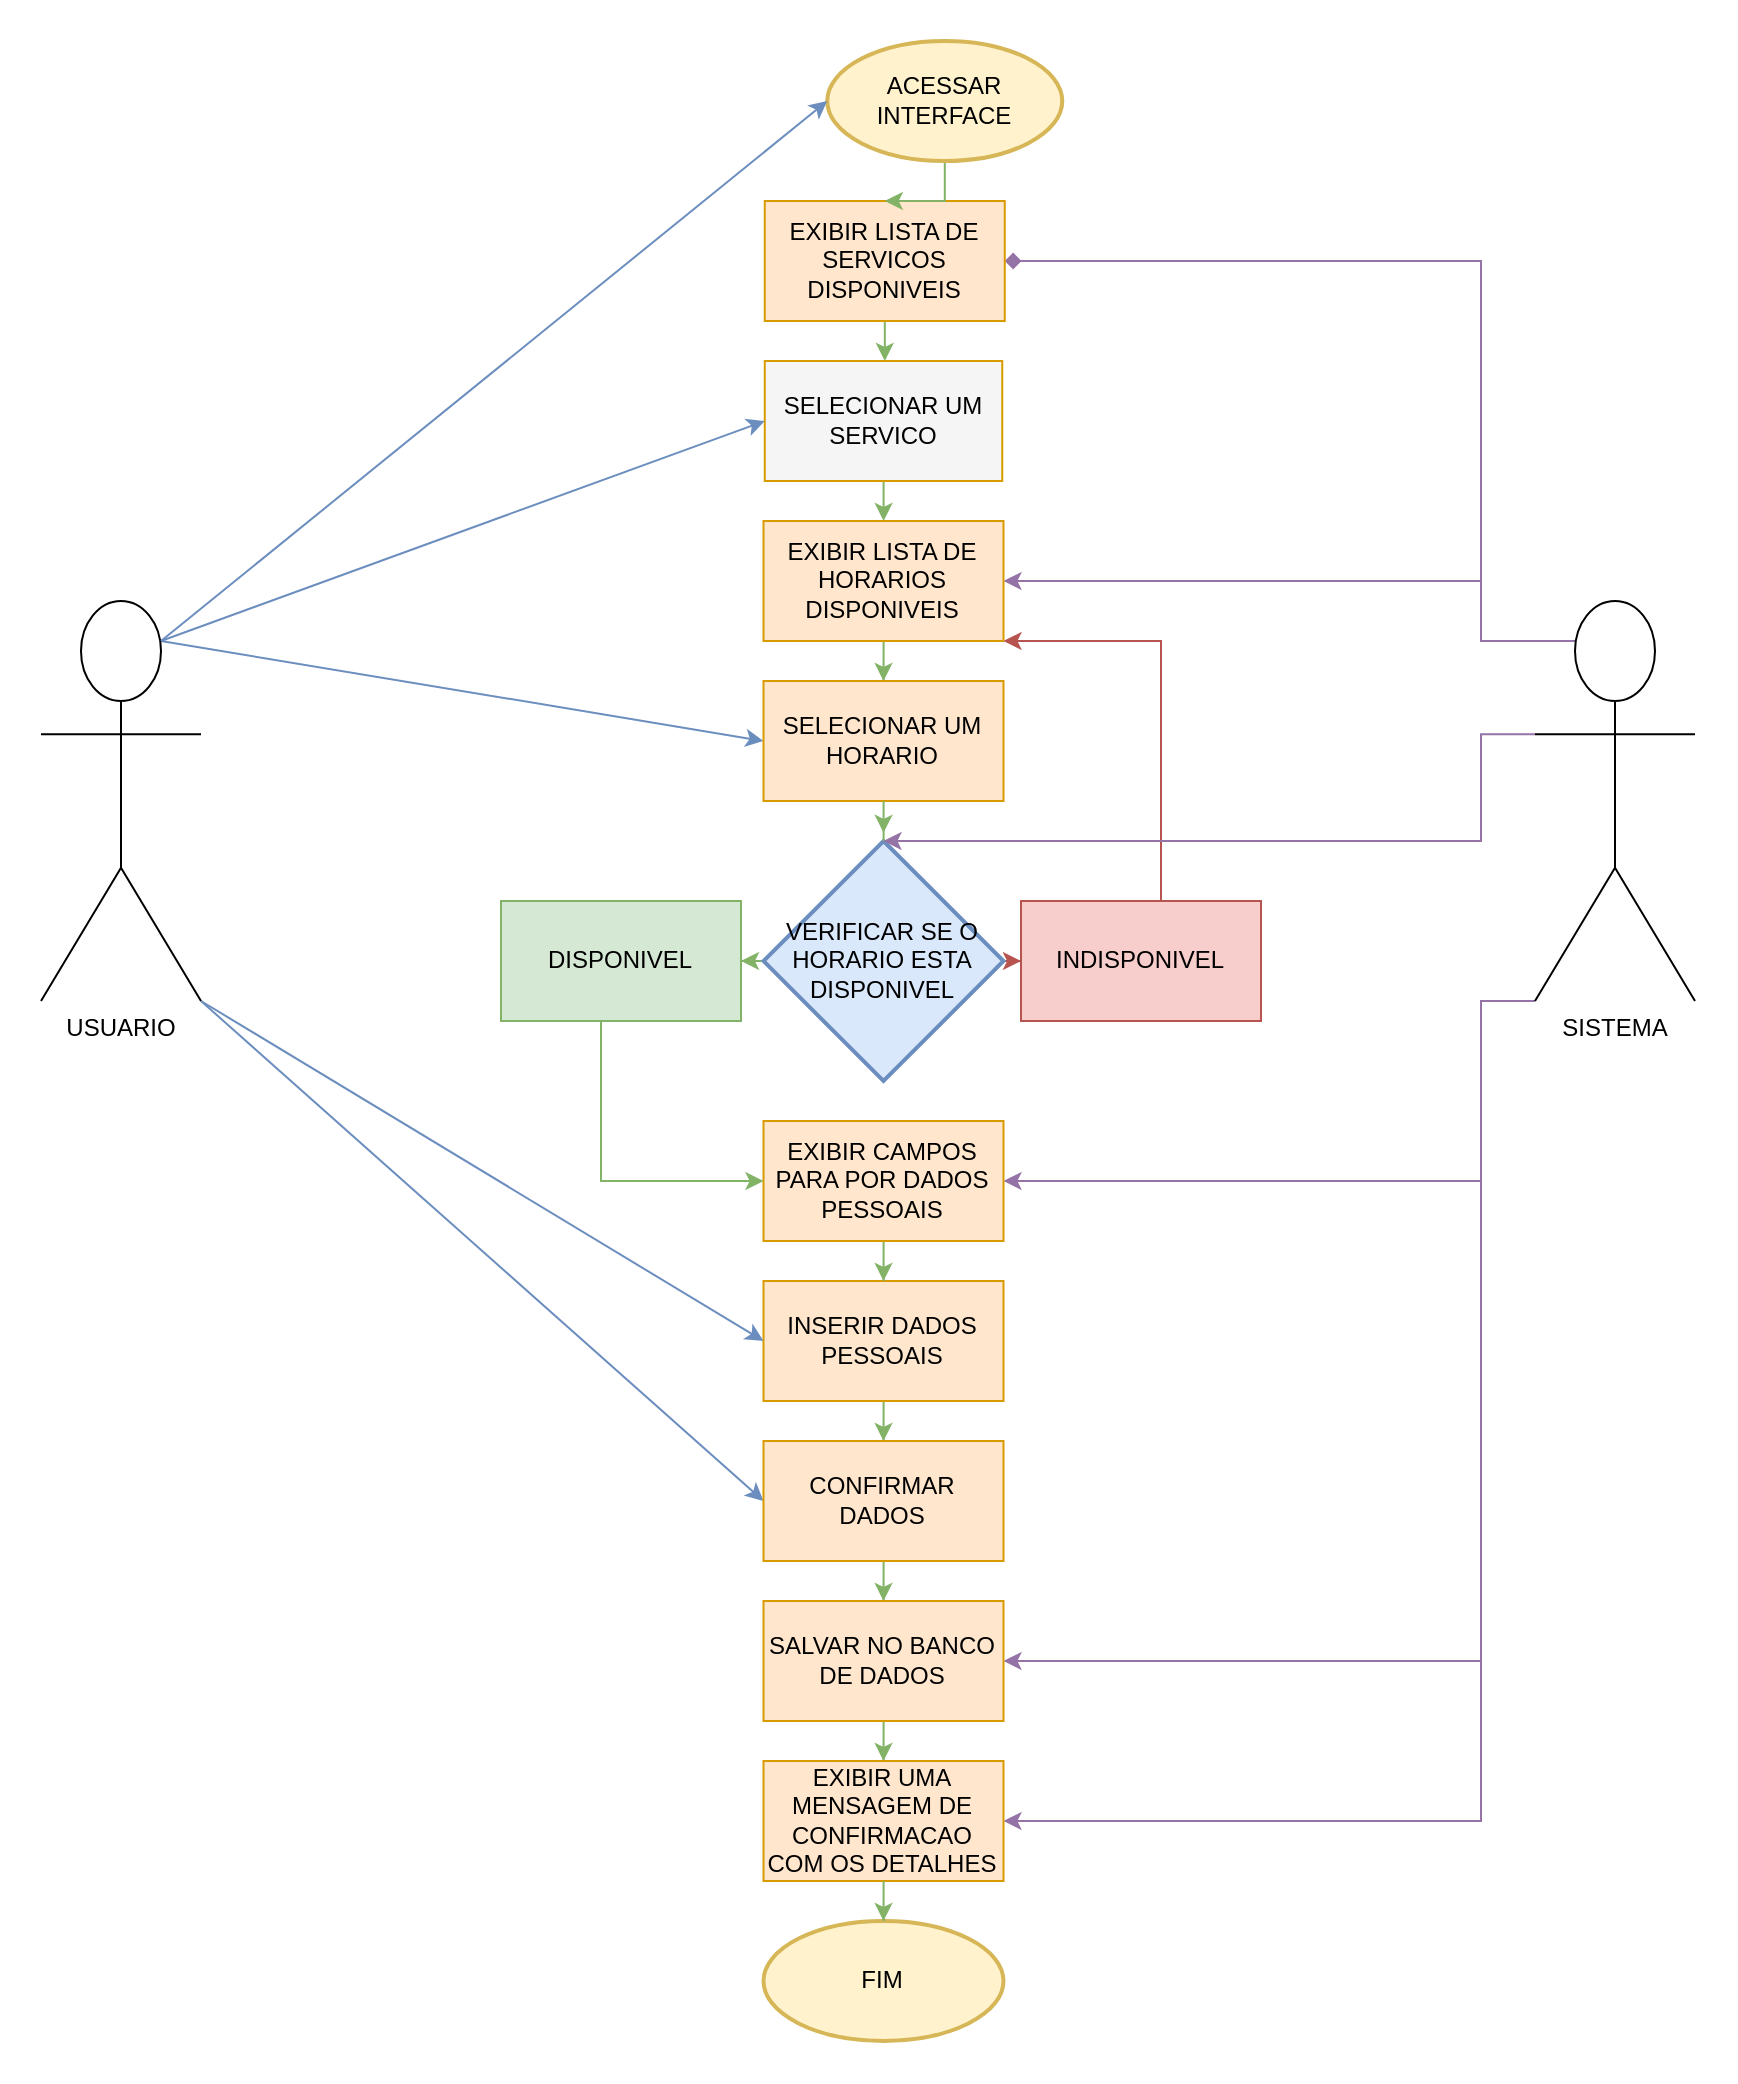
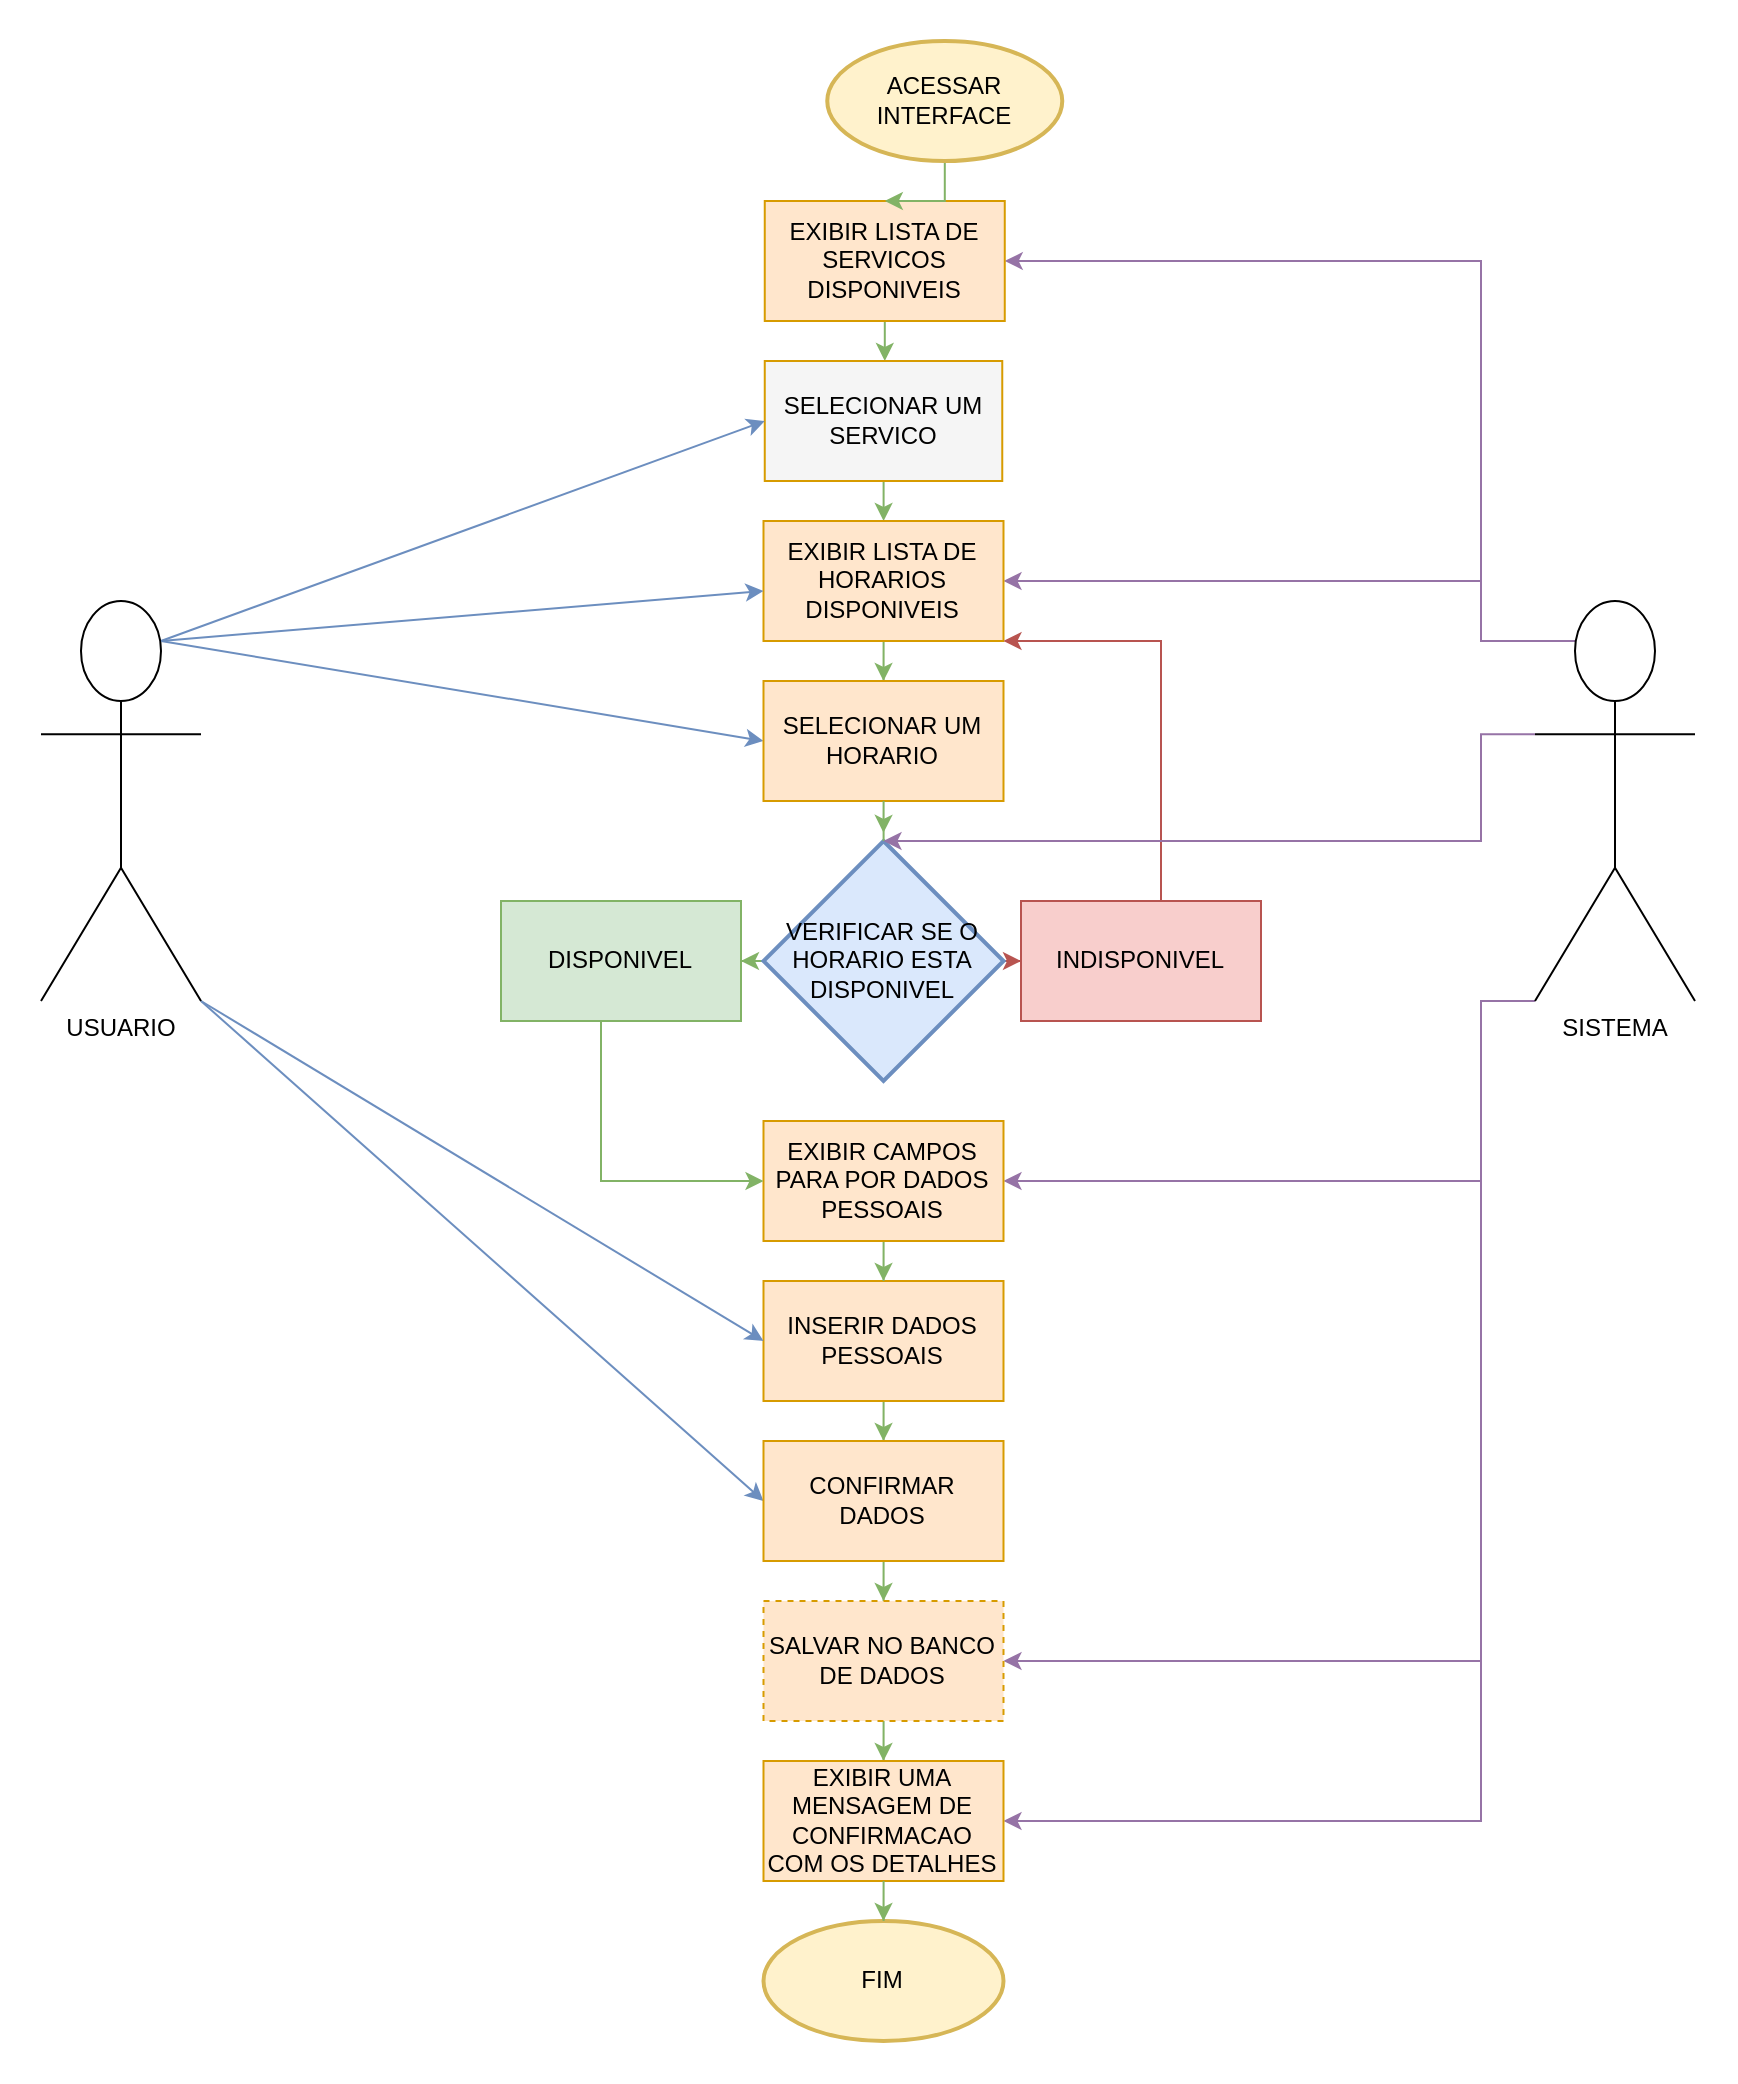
(1021, 261) -> (1020, 261)
(492, 372) -> (462, 616)
(884, 1661) -> (884, 1661)
